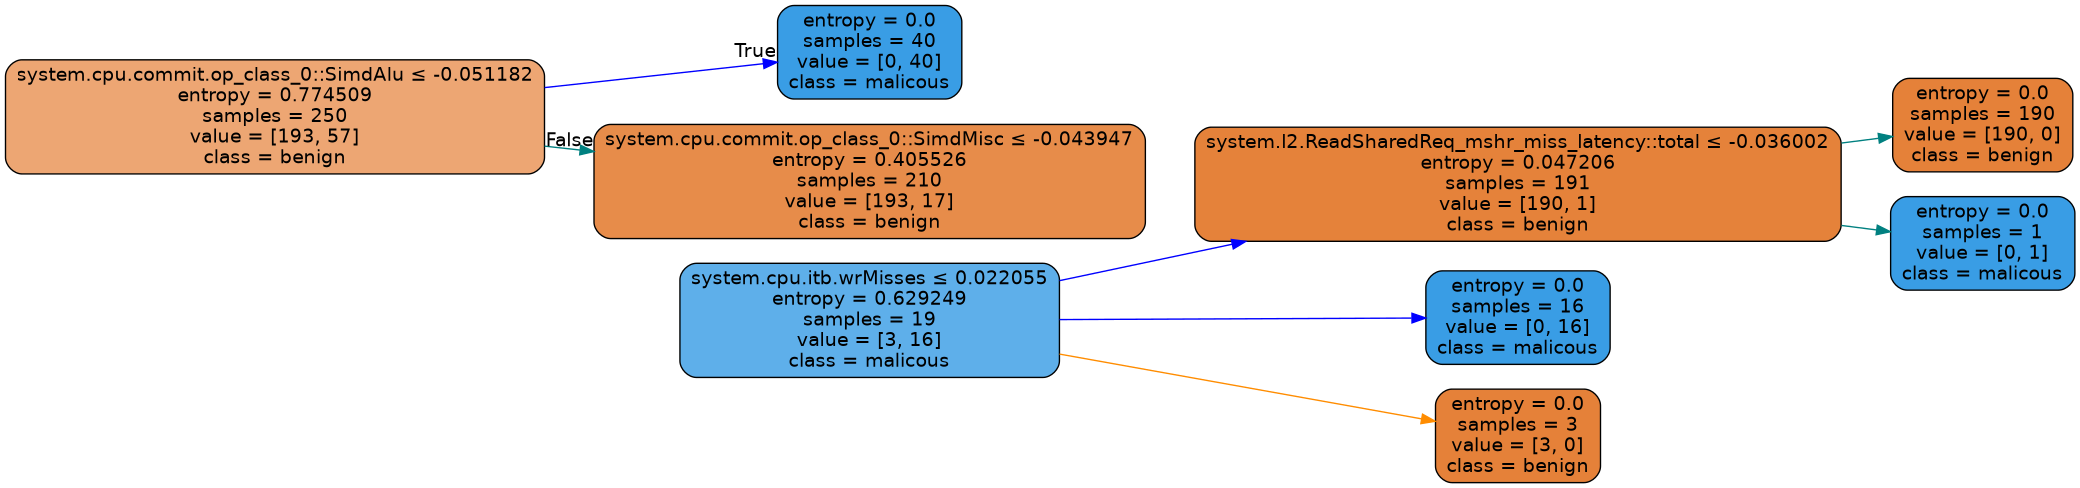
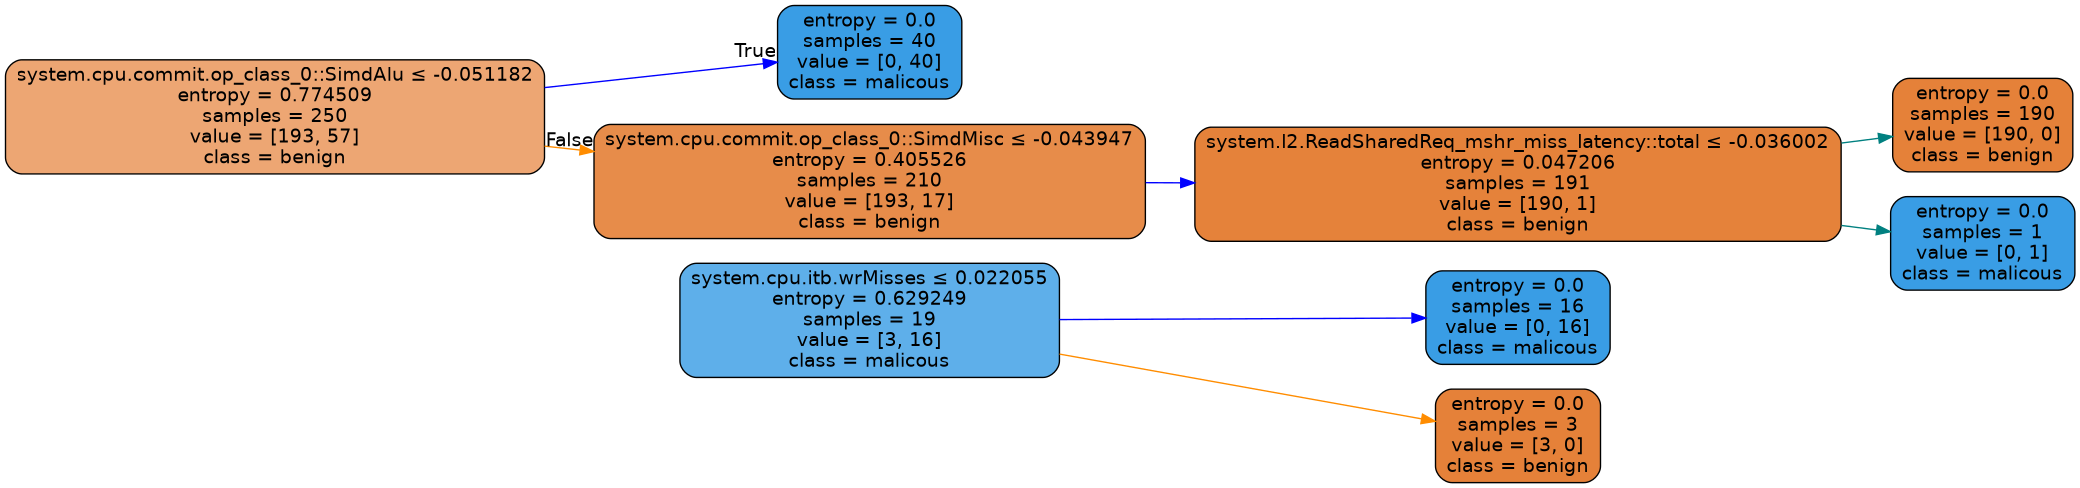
(562, 148) -> (562, 148)
(1146, 262) -> (1163, 183)
